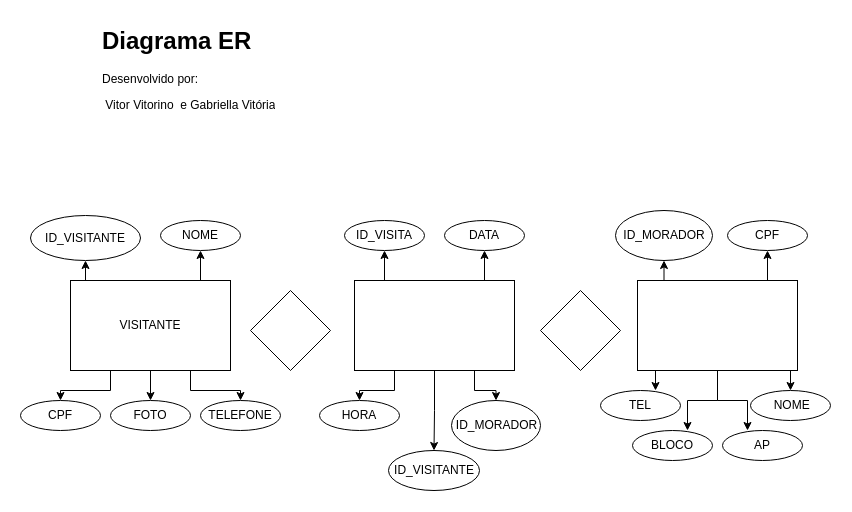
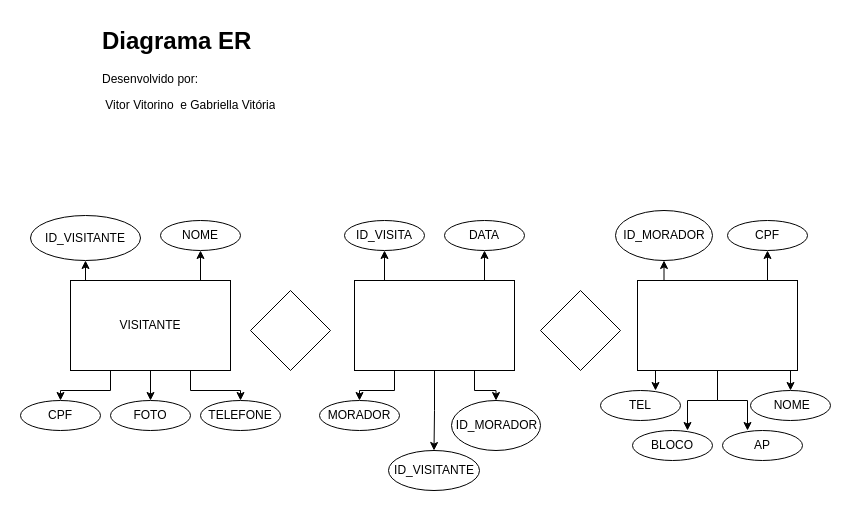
(360, 416) -> (360, 416)
